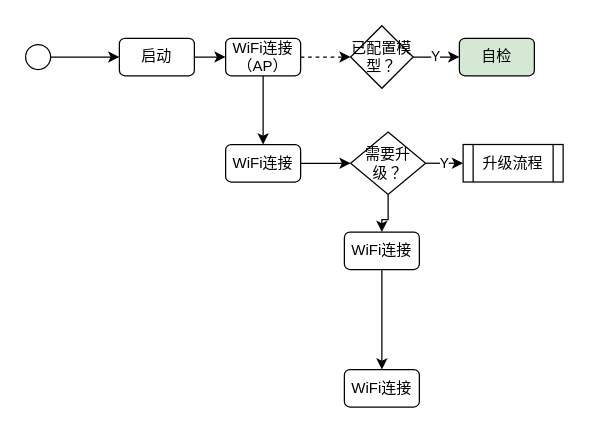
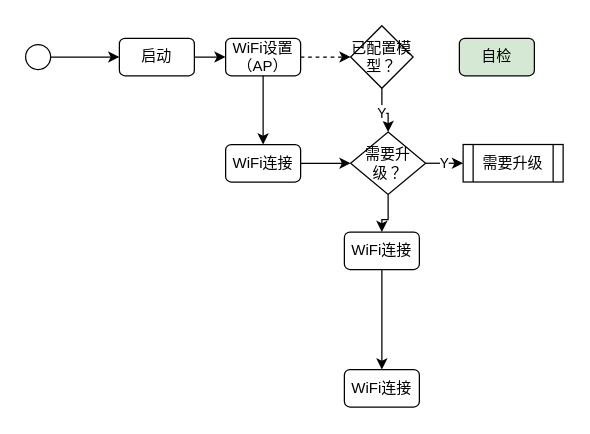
(263, 57) -> (263, 57)
(435, 57) -> (382, 108)
(513, 163) -> (513, 163)
